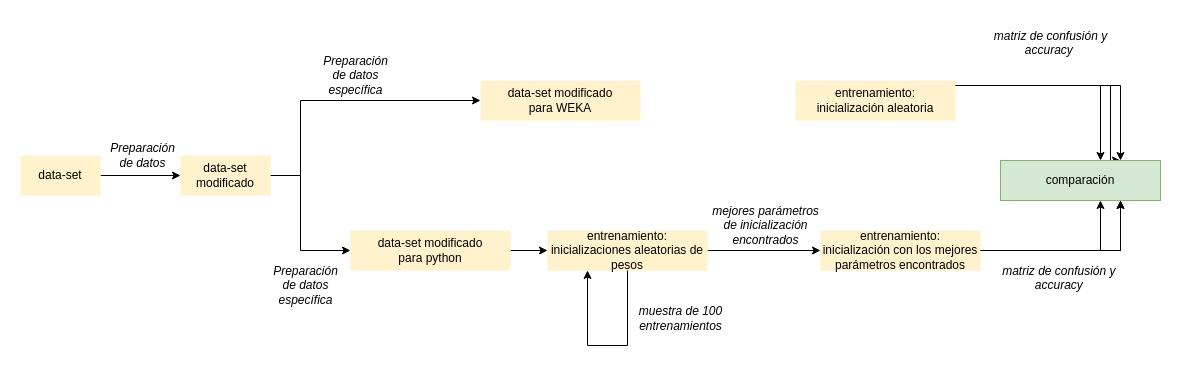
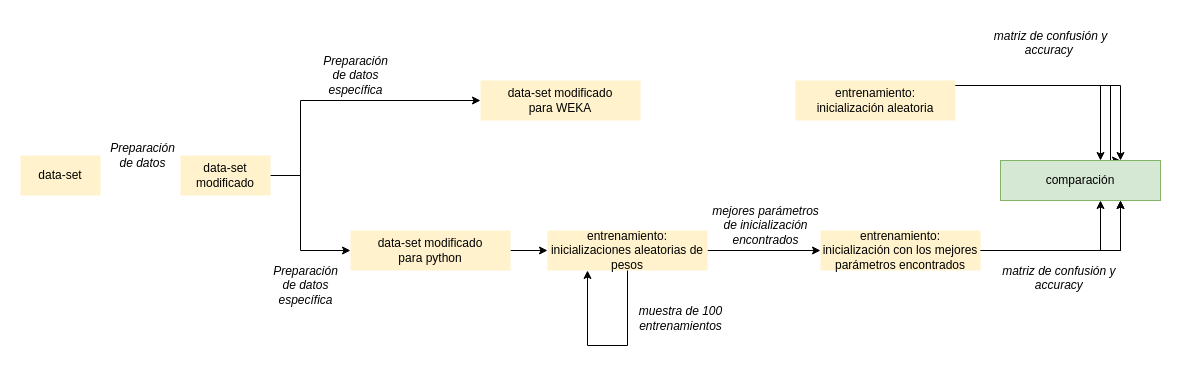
(137, 176) -> none
